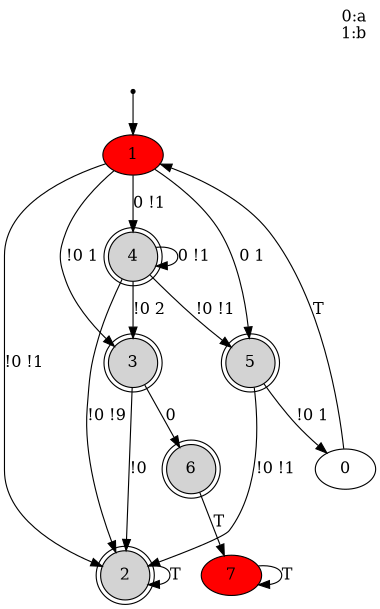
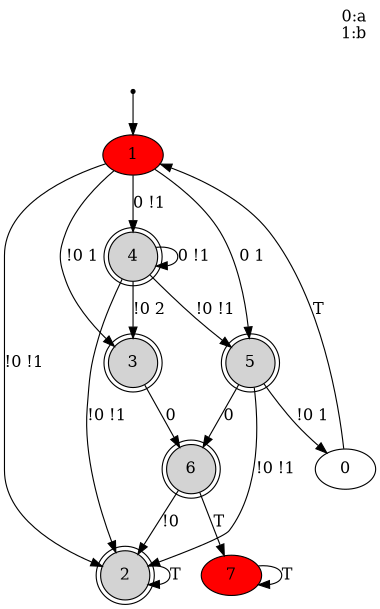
none -> (224, 411)
(107, 416) -> (107, 416)
(129, 464) -> (161, 517)
